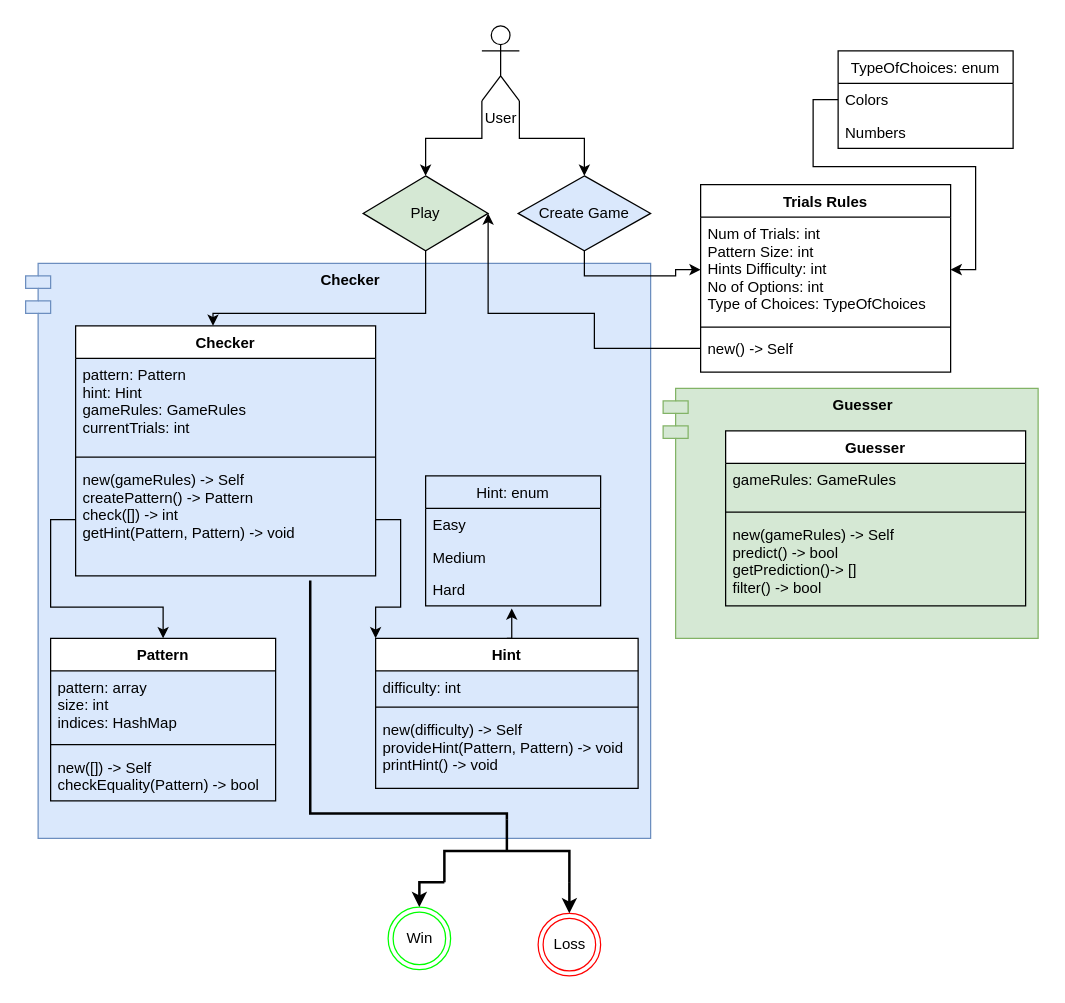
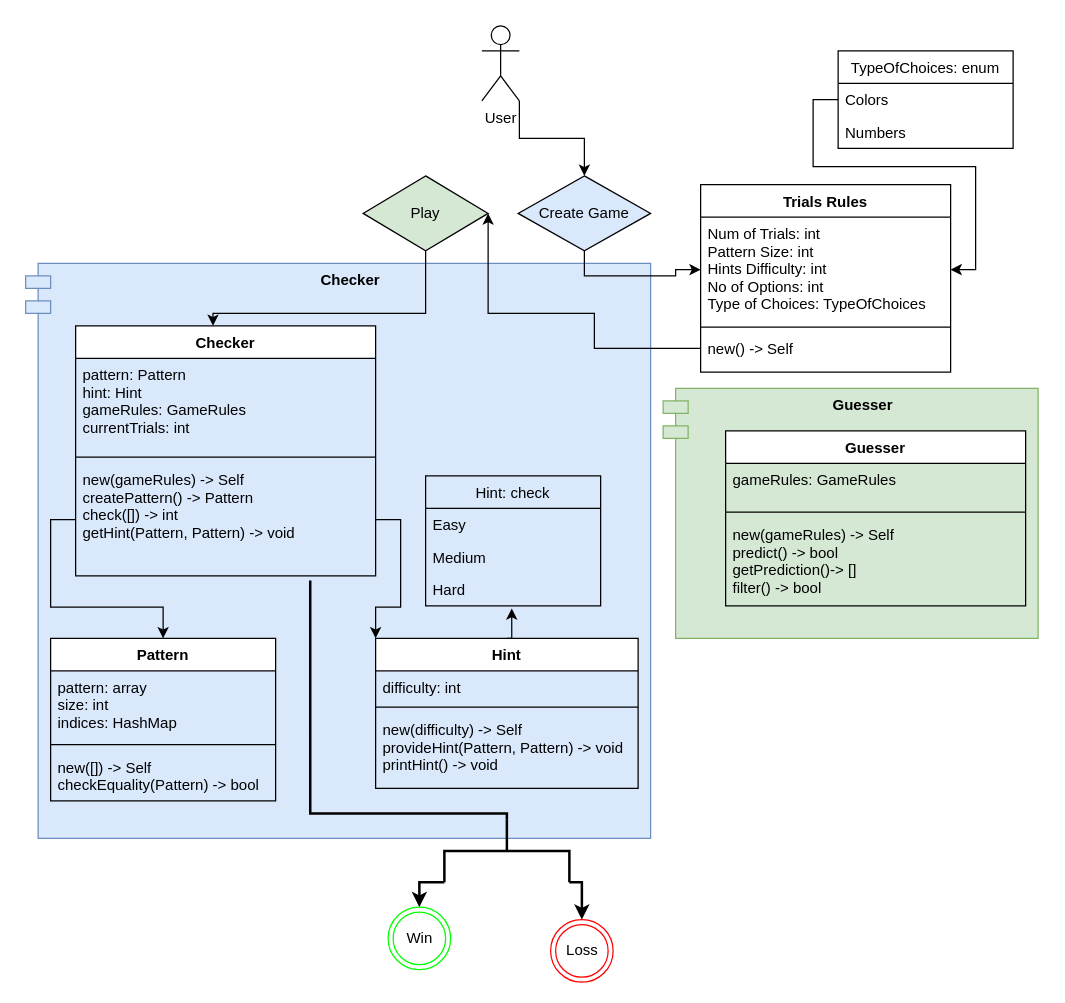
(458, 138) -> none
(513, 493) -> (513, 493)
(569, 944) -> (582, 951)
